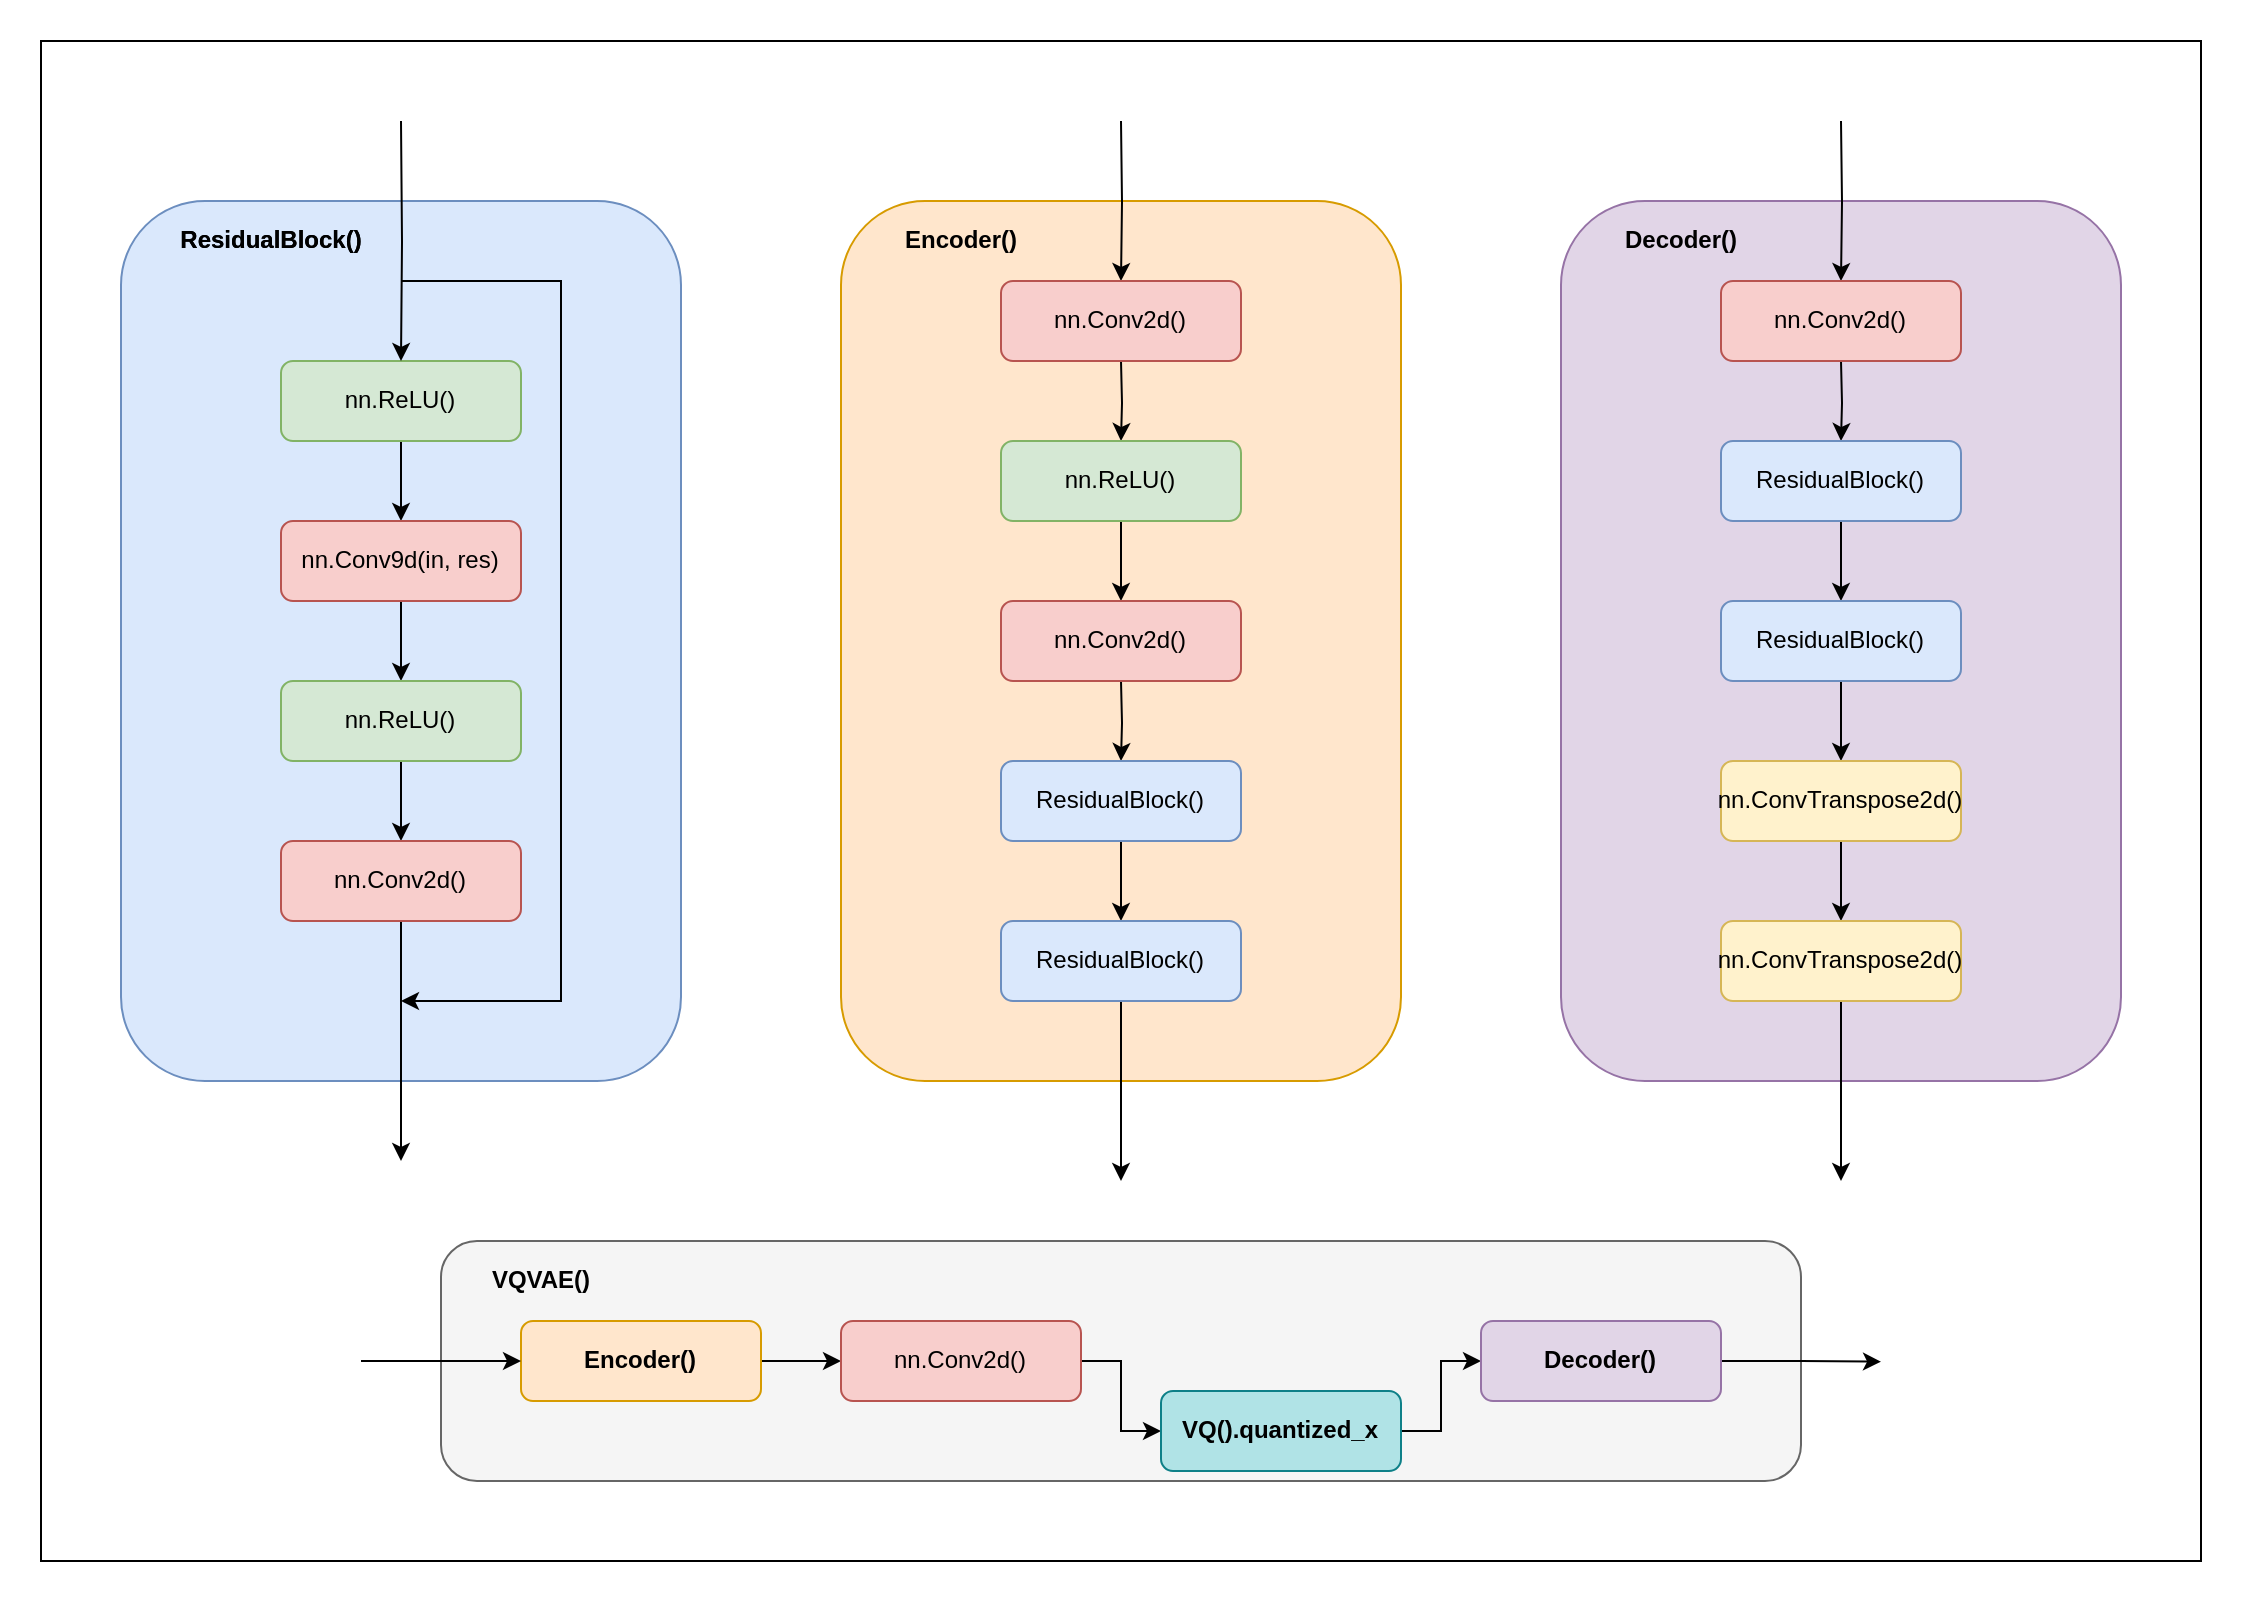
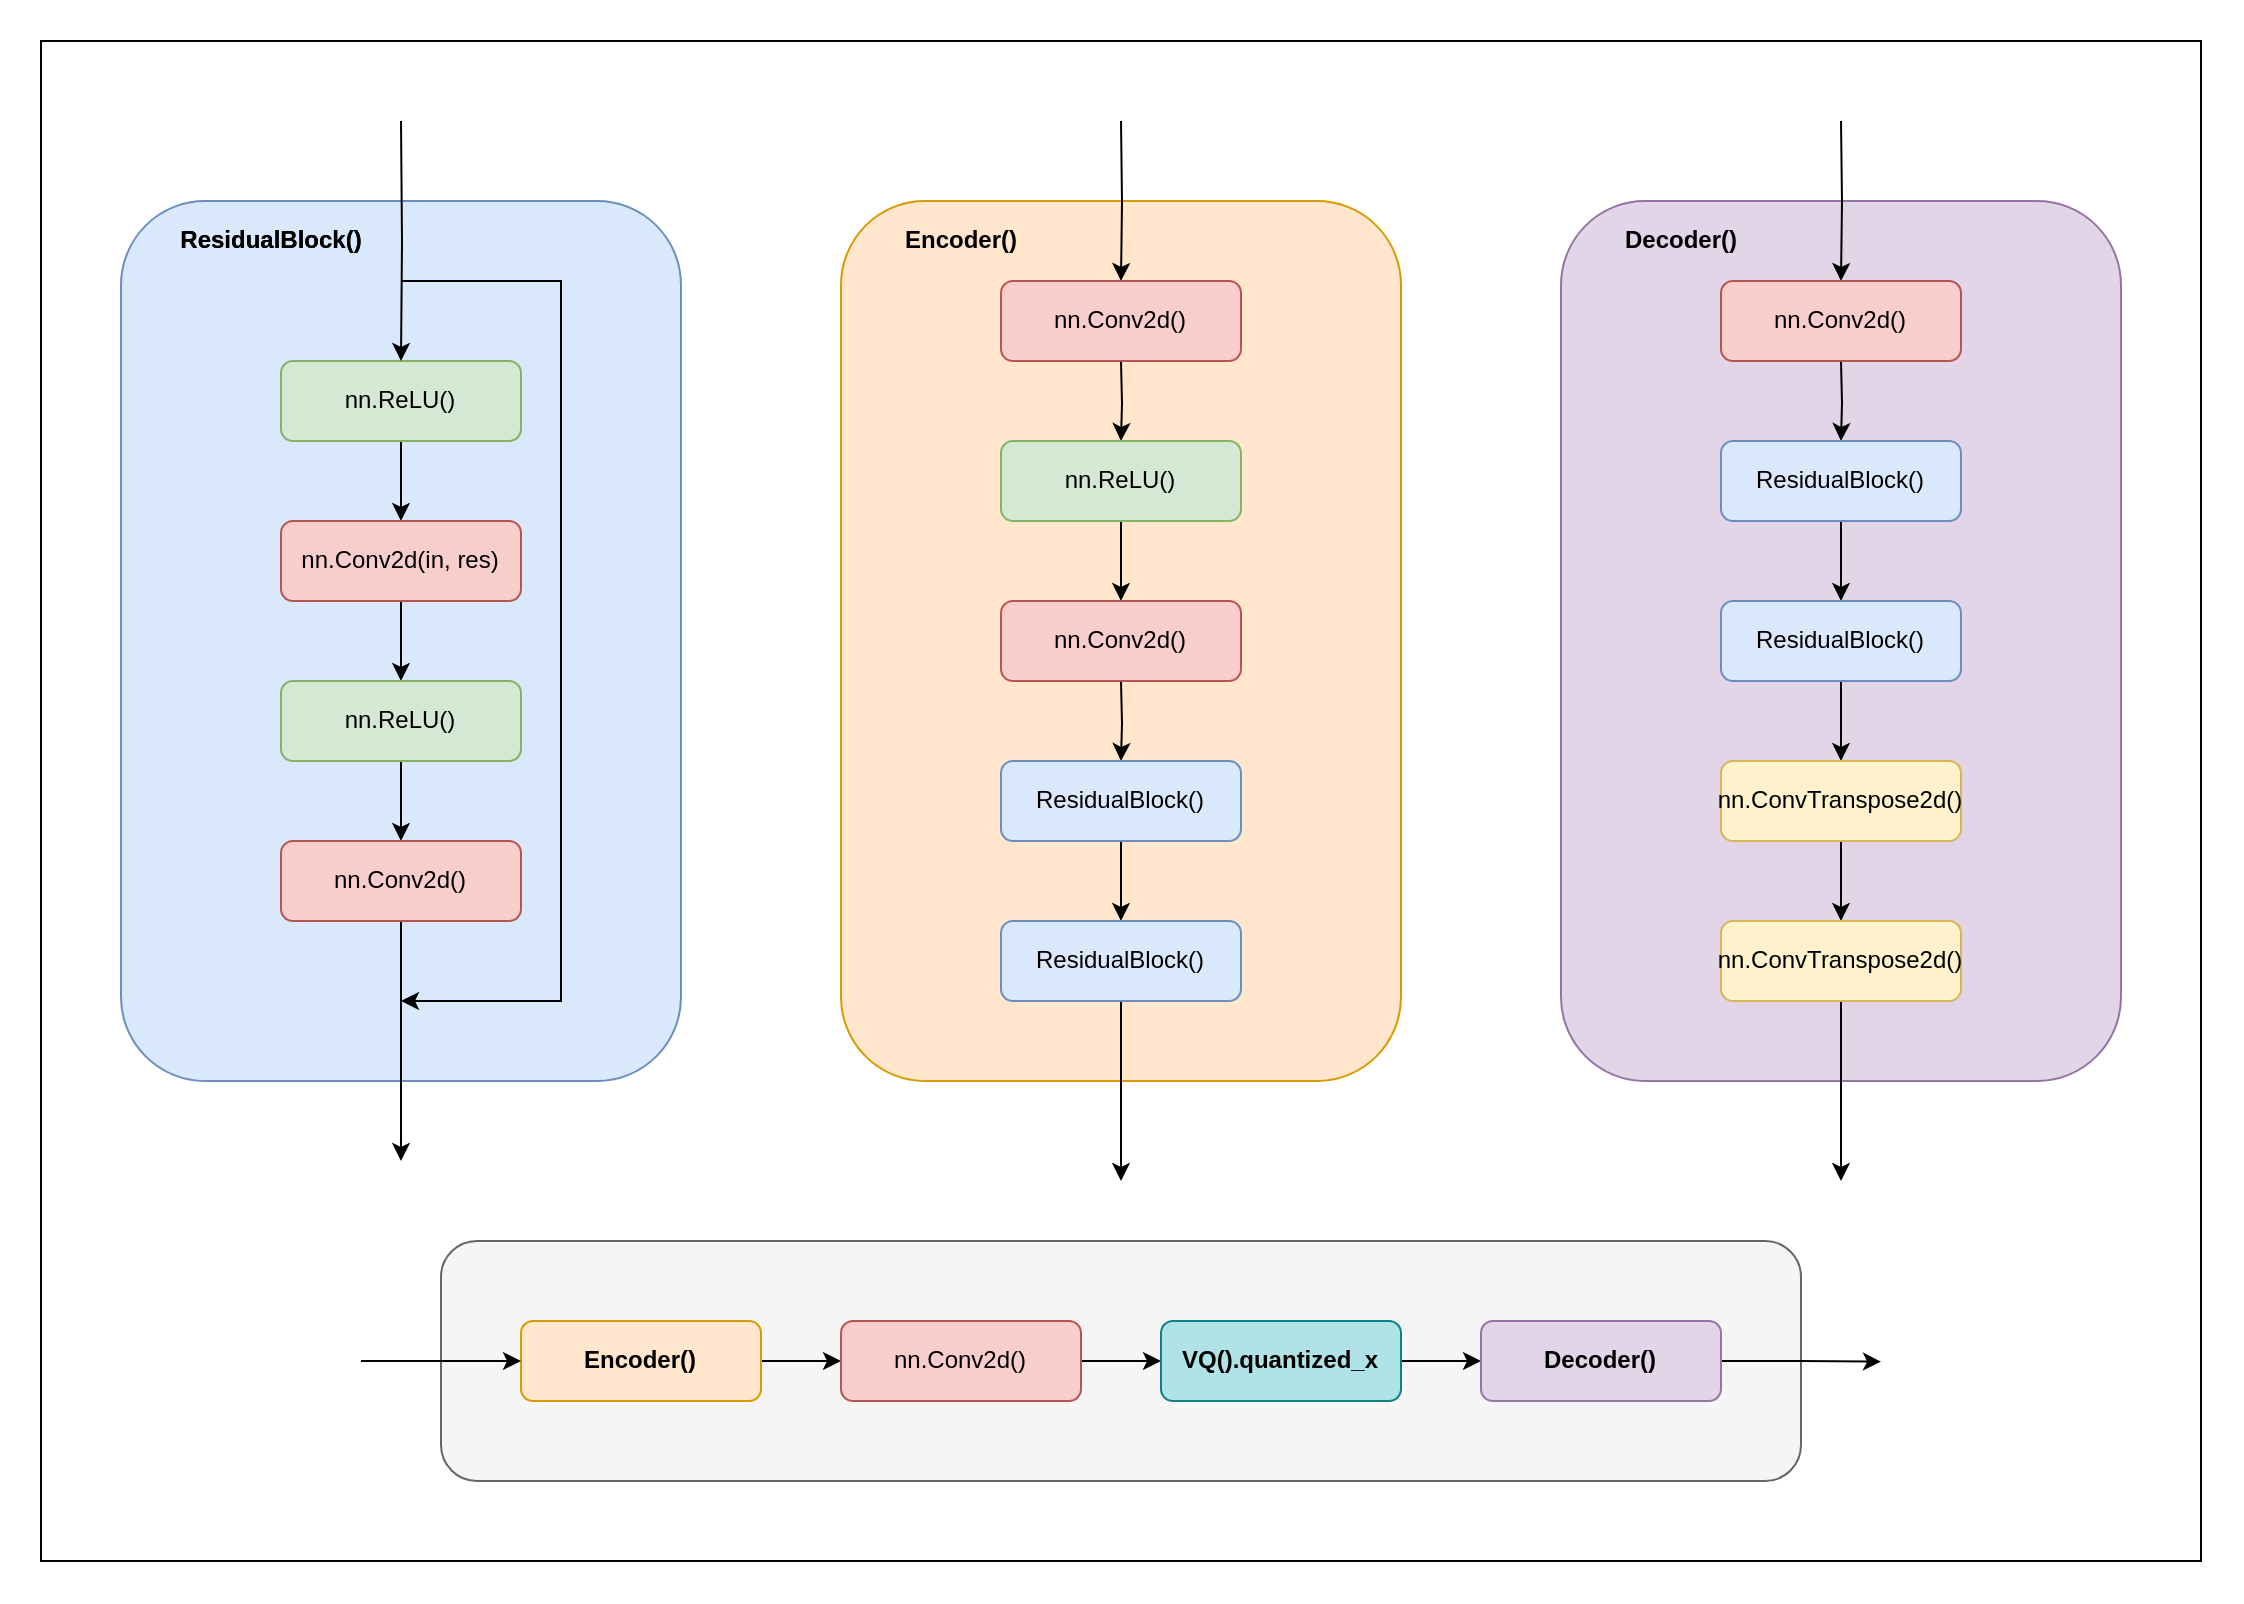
(401, 561) -> (401, 561)
(541, 1281) -> none
(1281, 1431) -> (1281, 1361)
